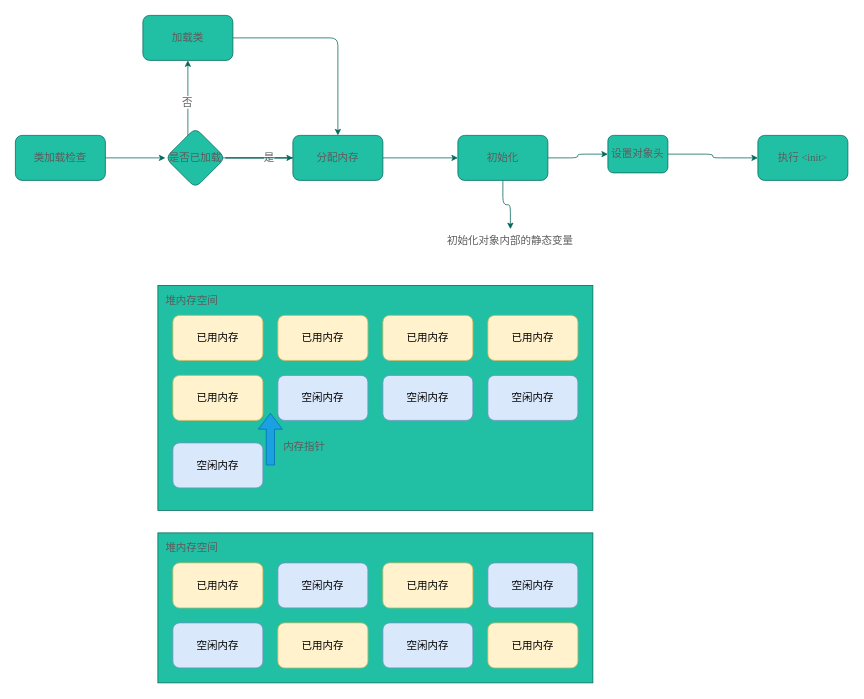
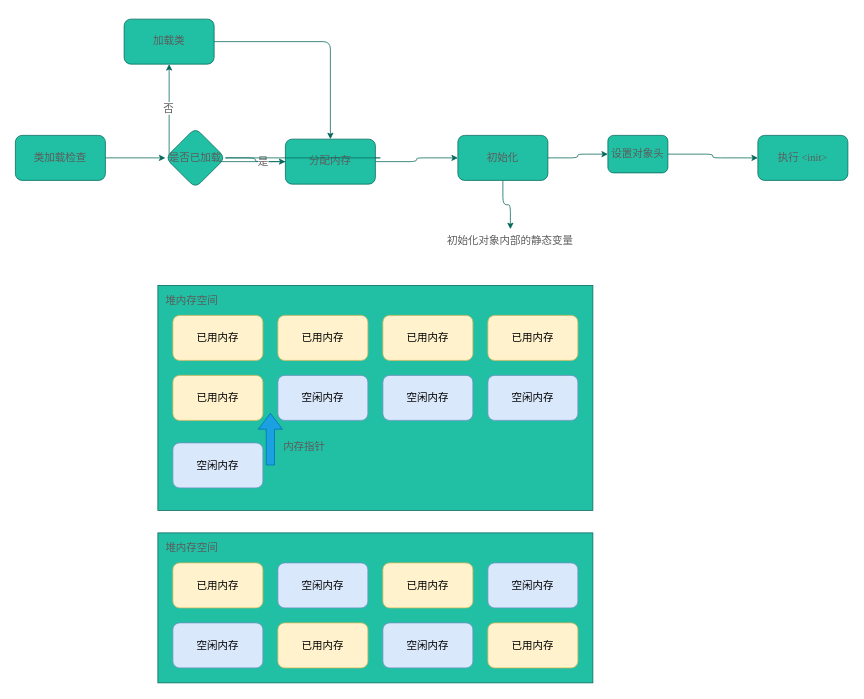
(188, 38) -> (169, 42)
(338, 158) -> (330, 162)
